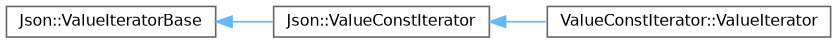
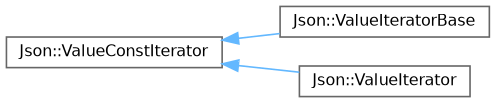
(253, 22) -> (259, 36)
(689, 22) -> (385, 81)
